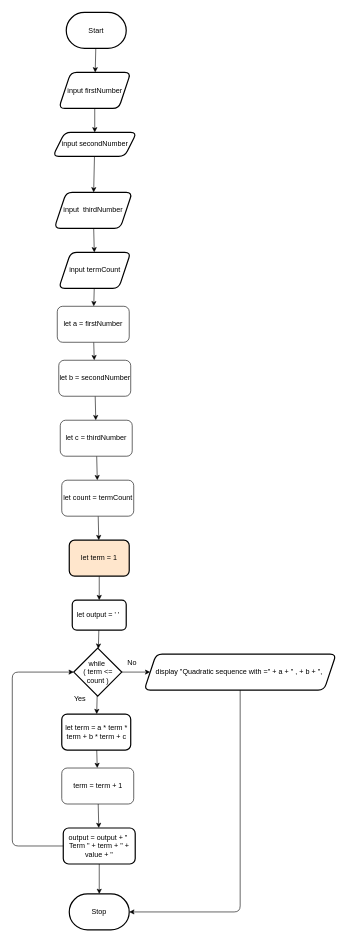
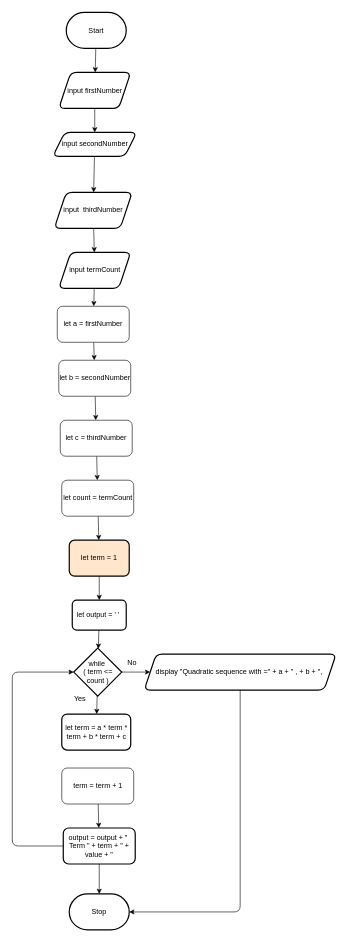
(97, 762) -> none
